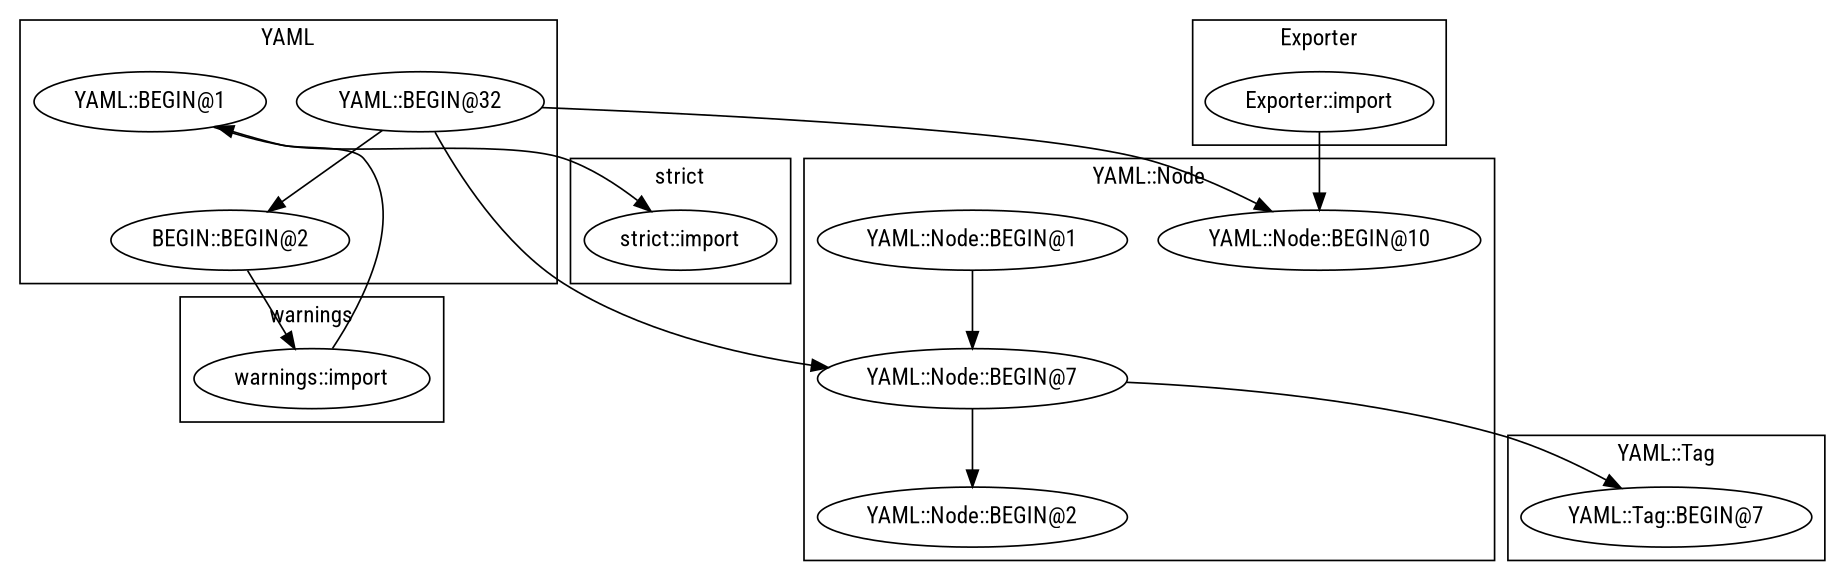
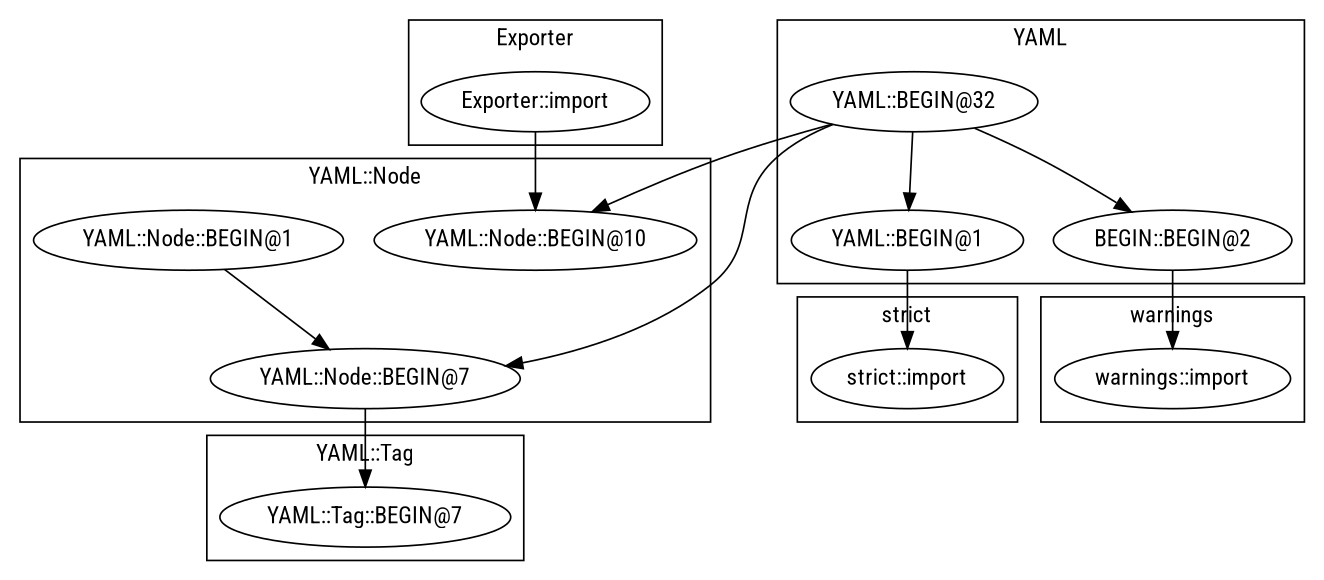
(379, 190) -> (911, 163)
(972, 517) -> none
